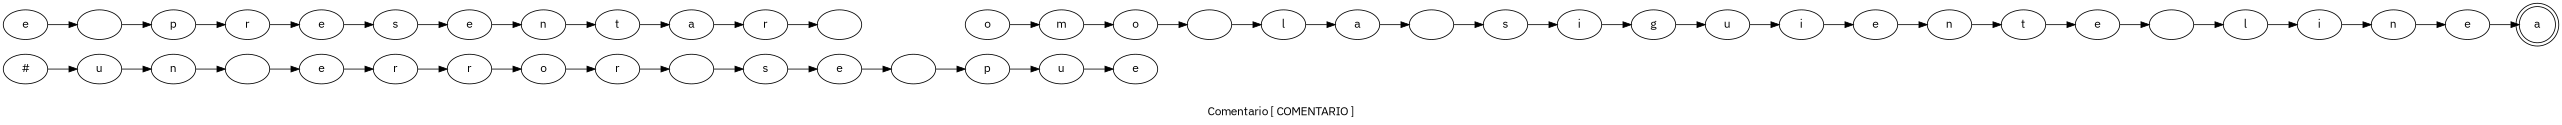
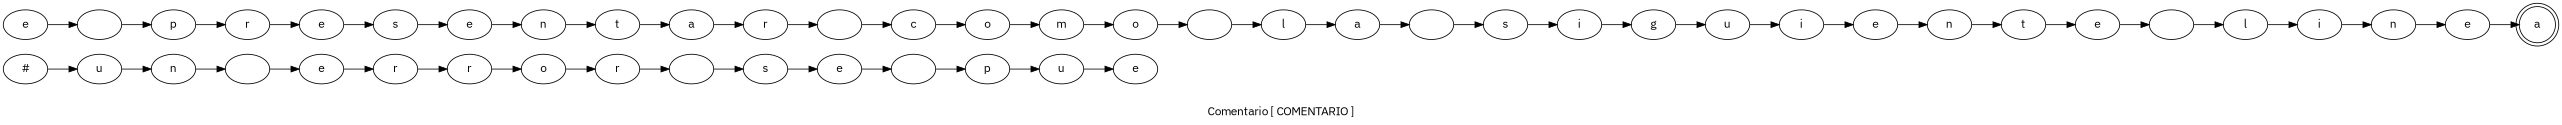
none -> (913, 25)
